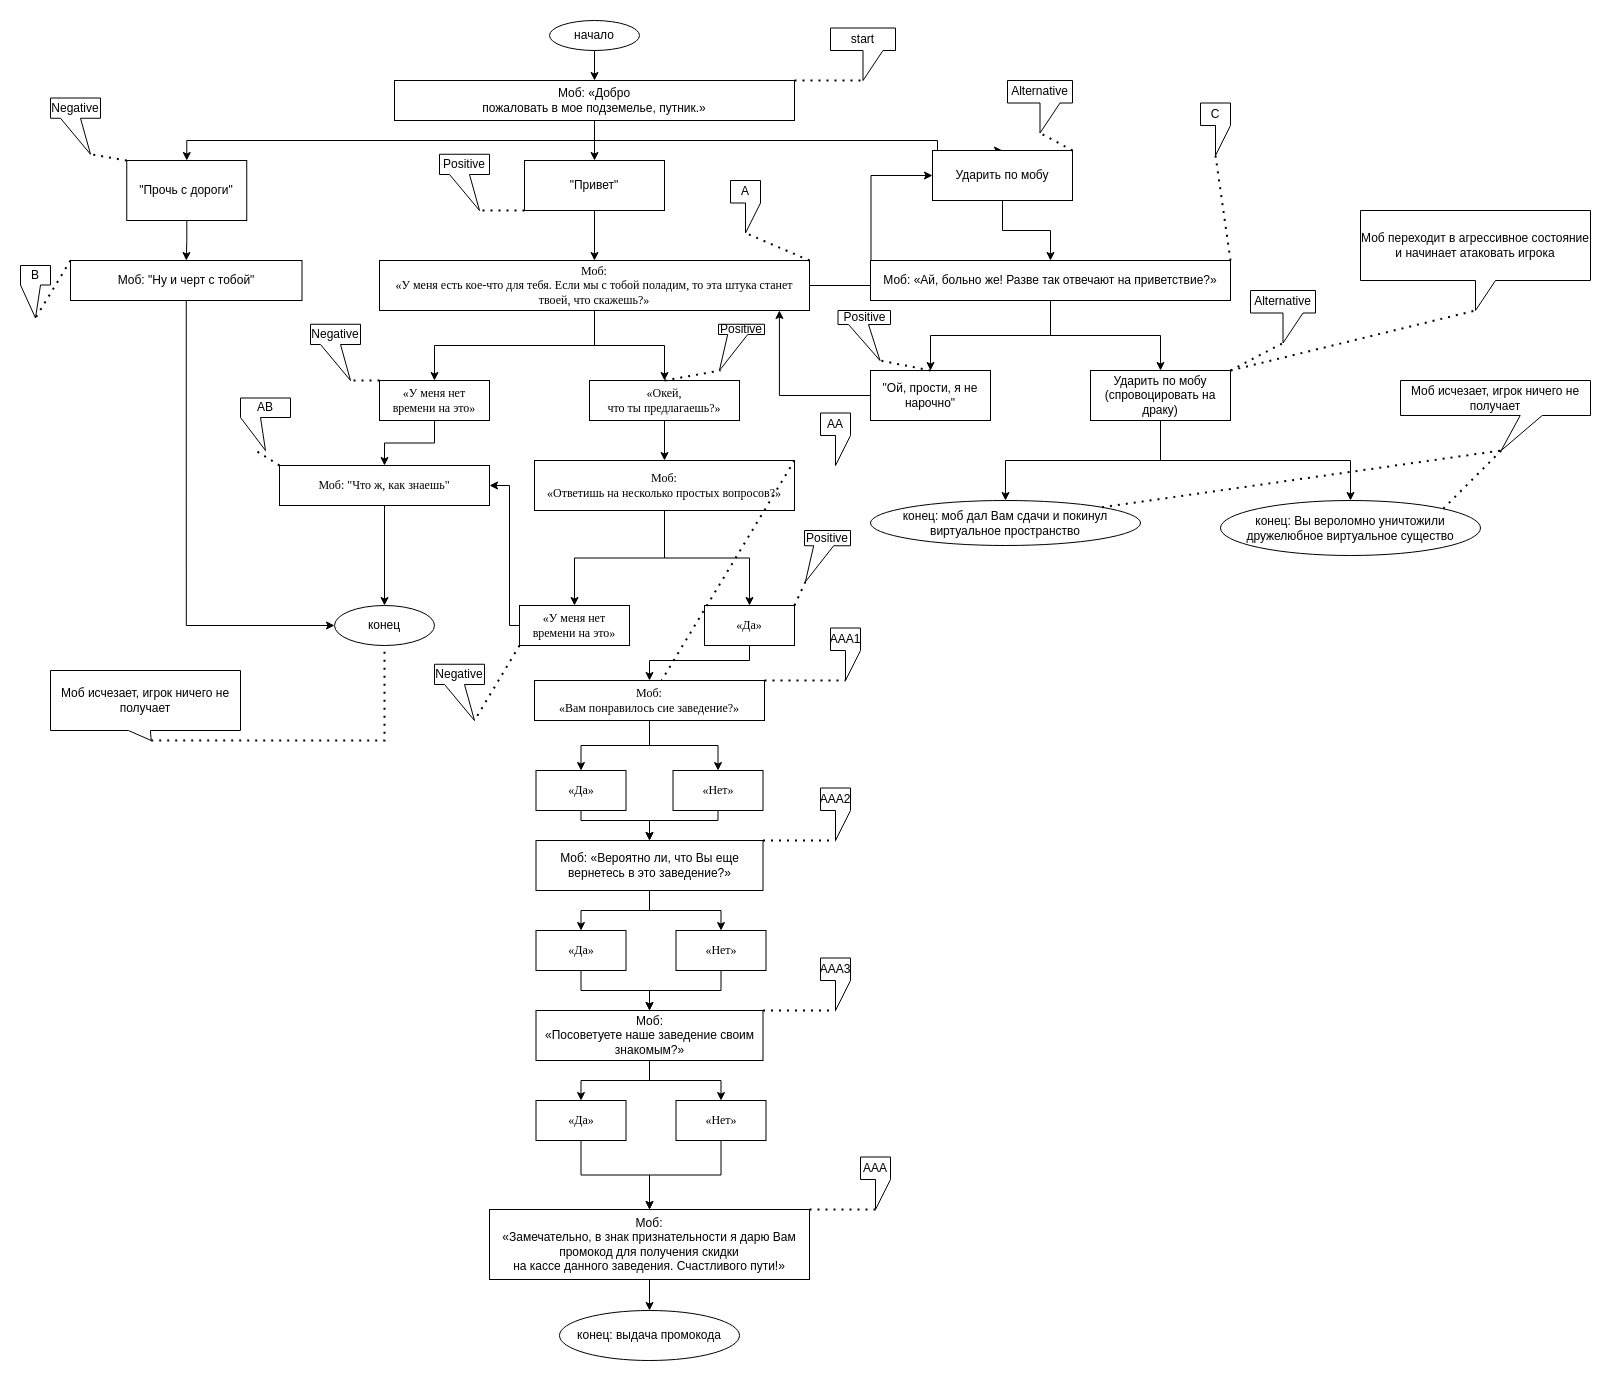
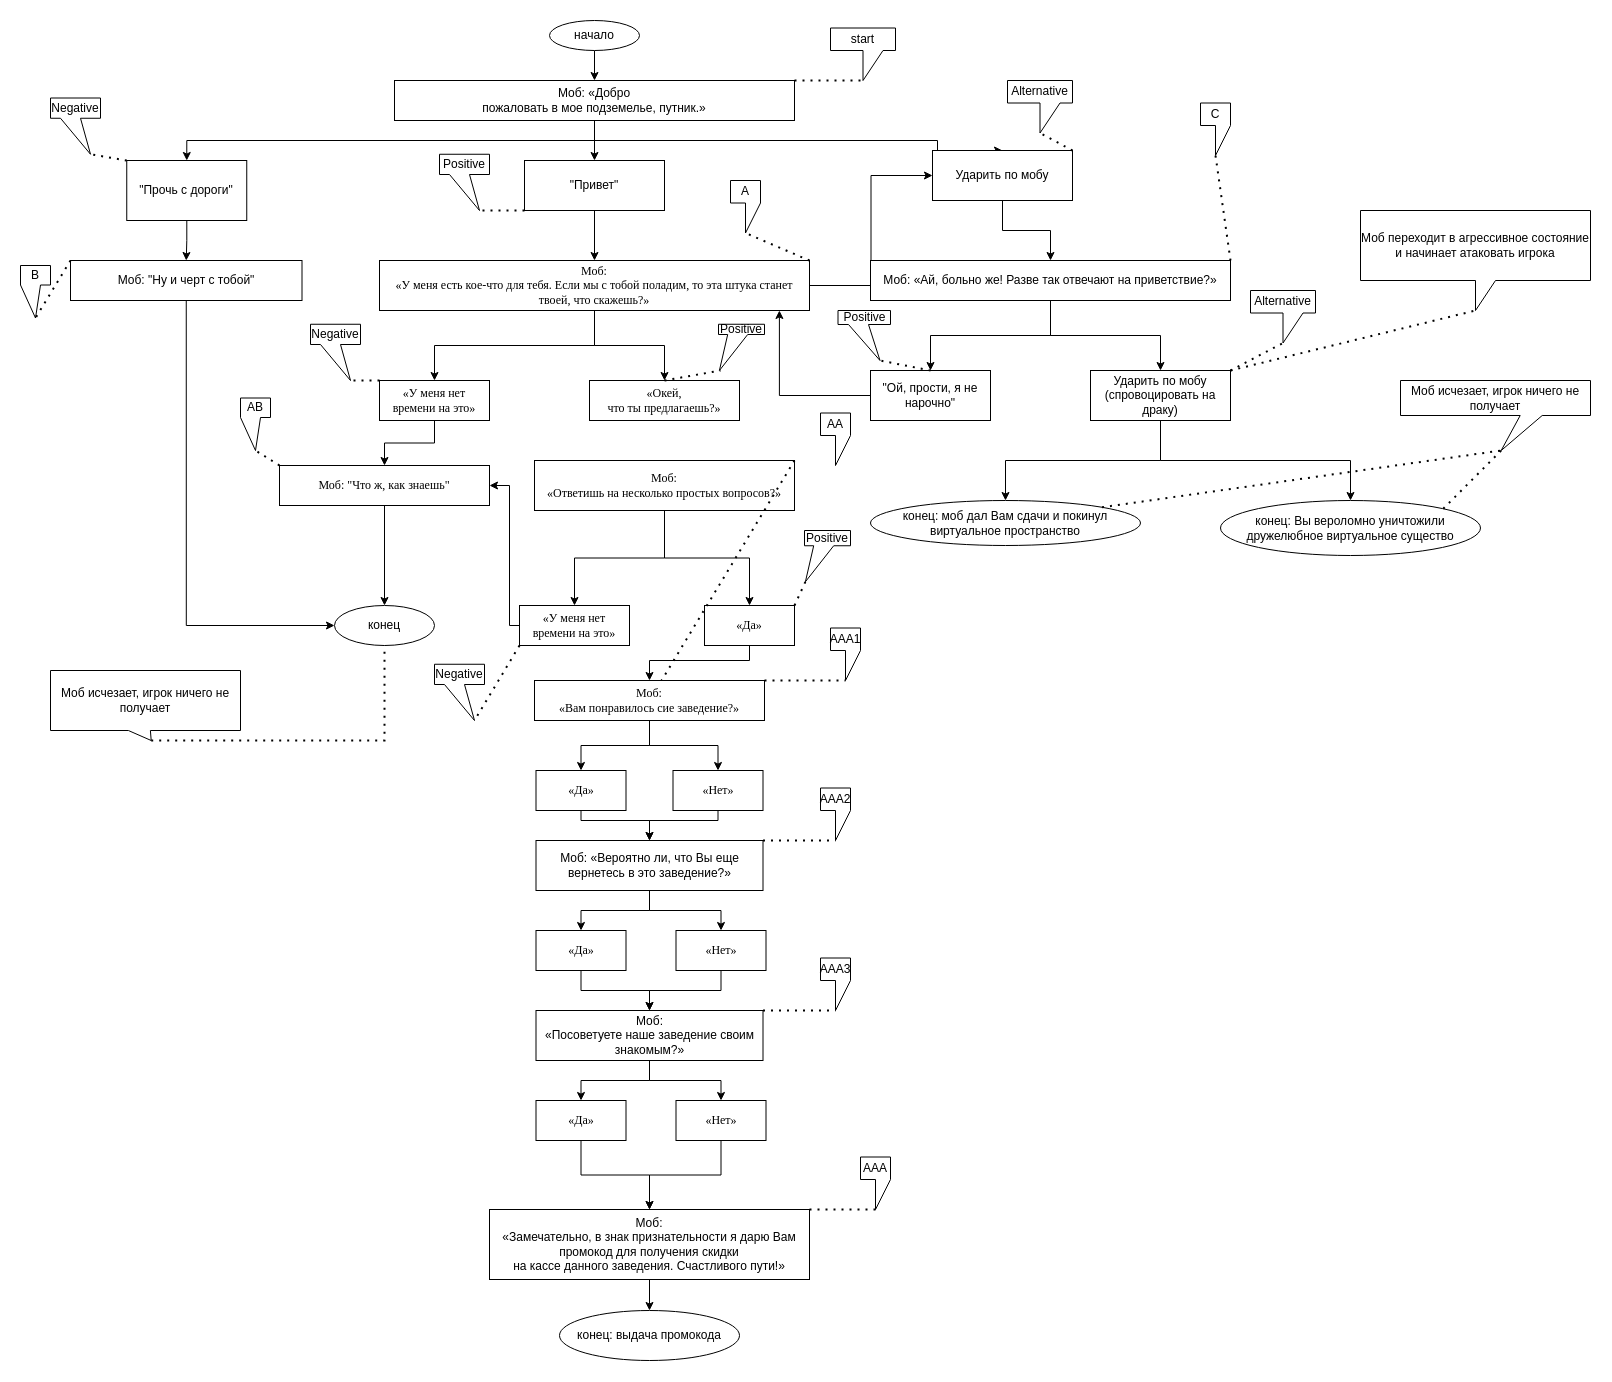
(266, 424) -> (256, 424)
(665, 437) -> none
